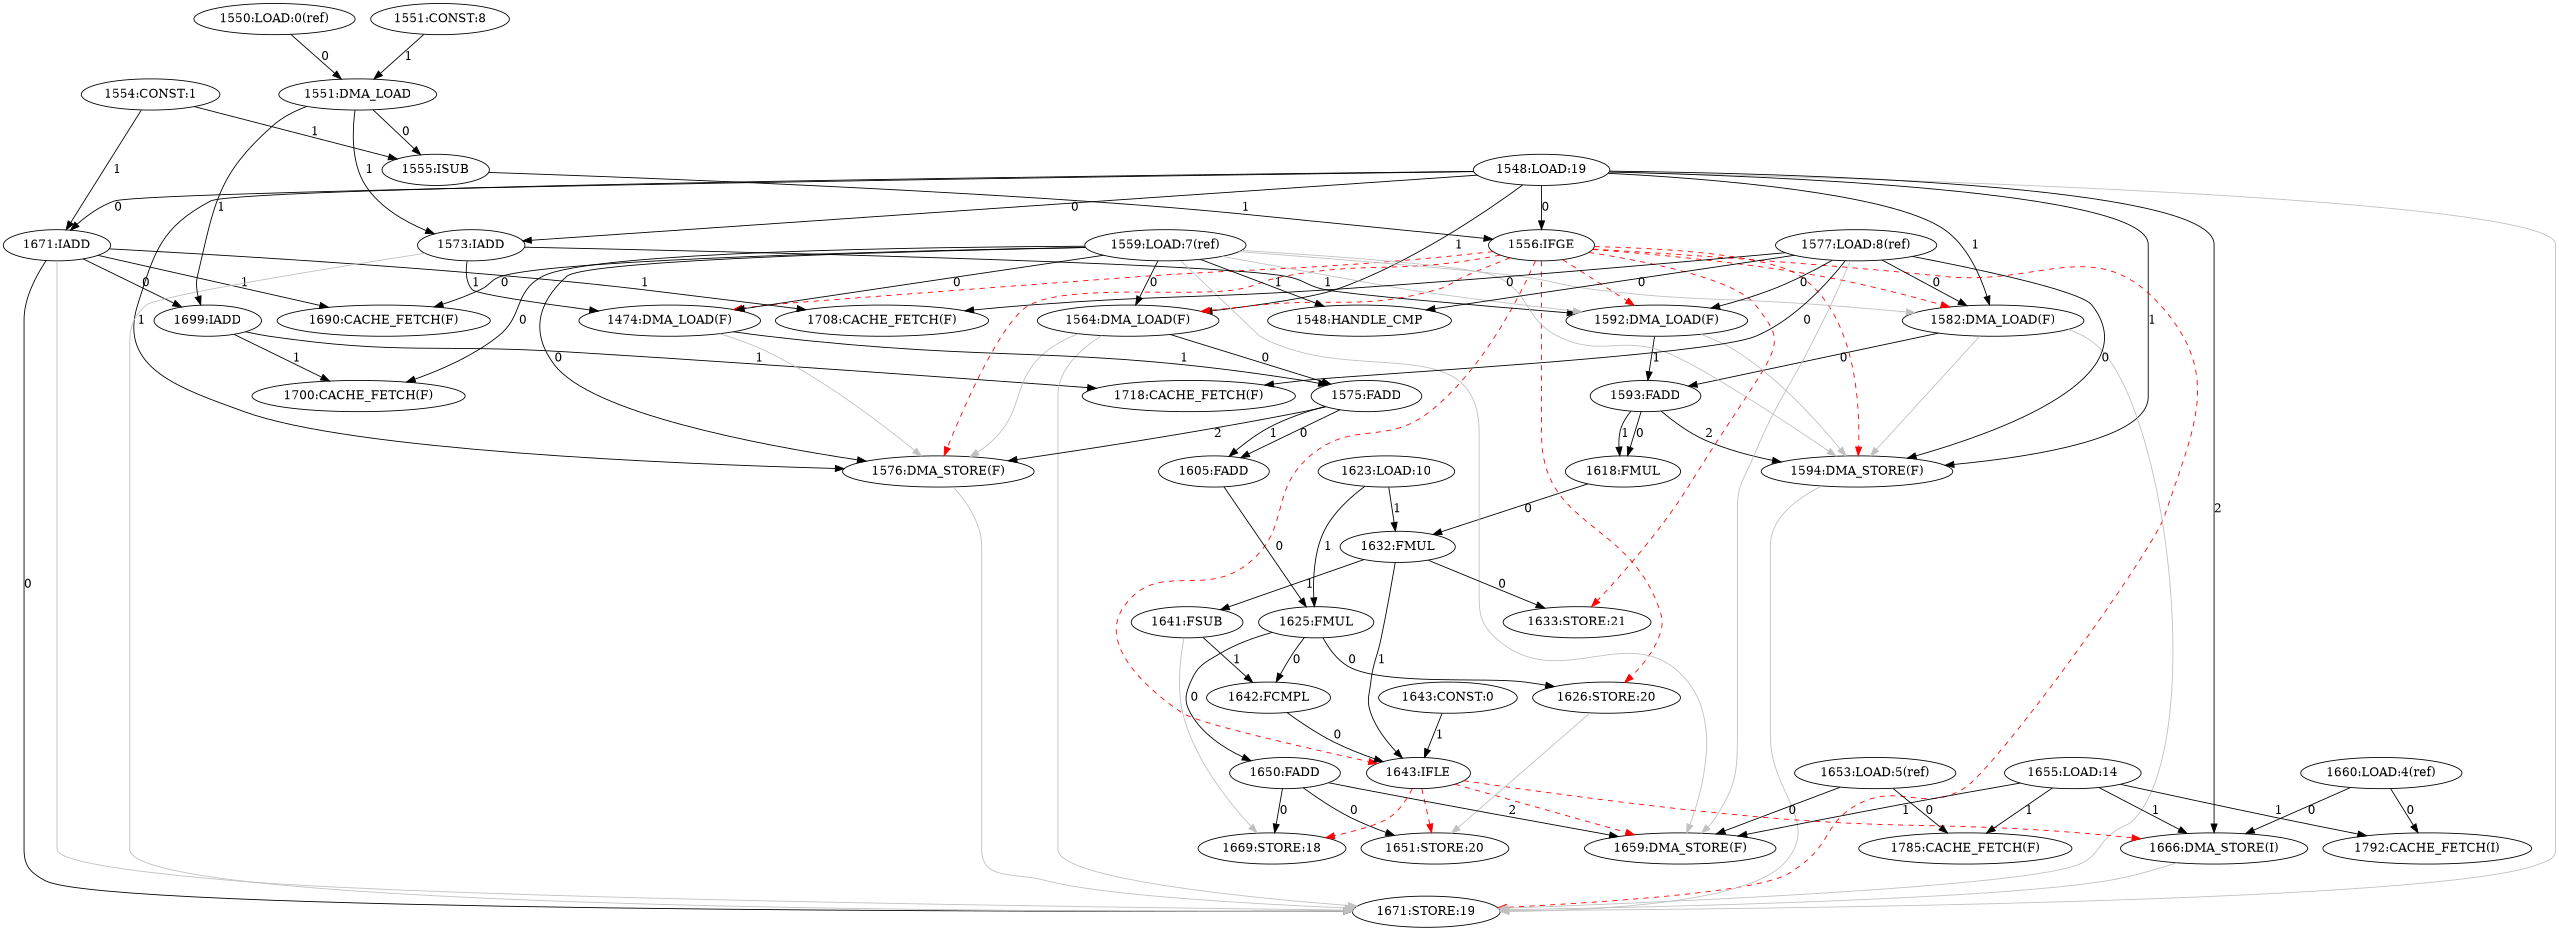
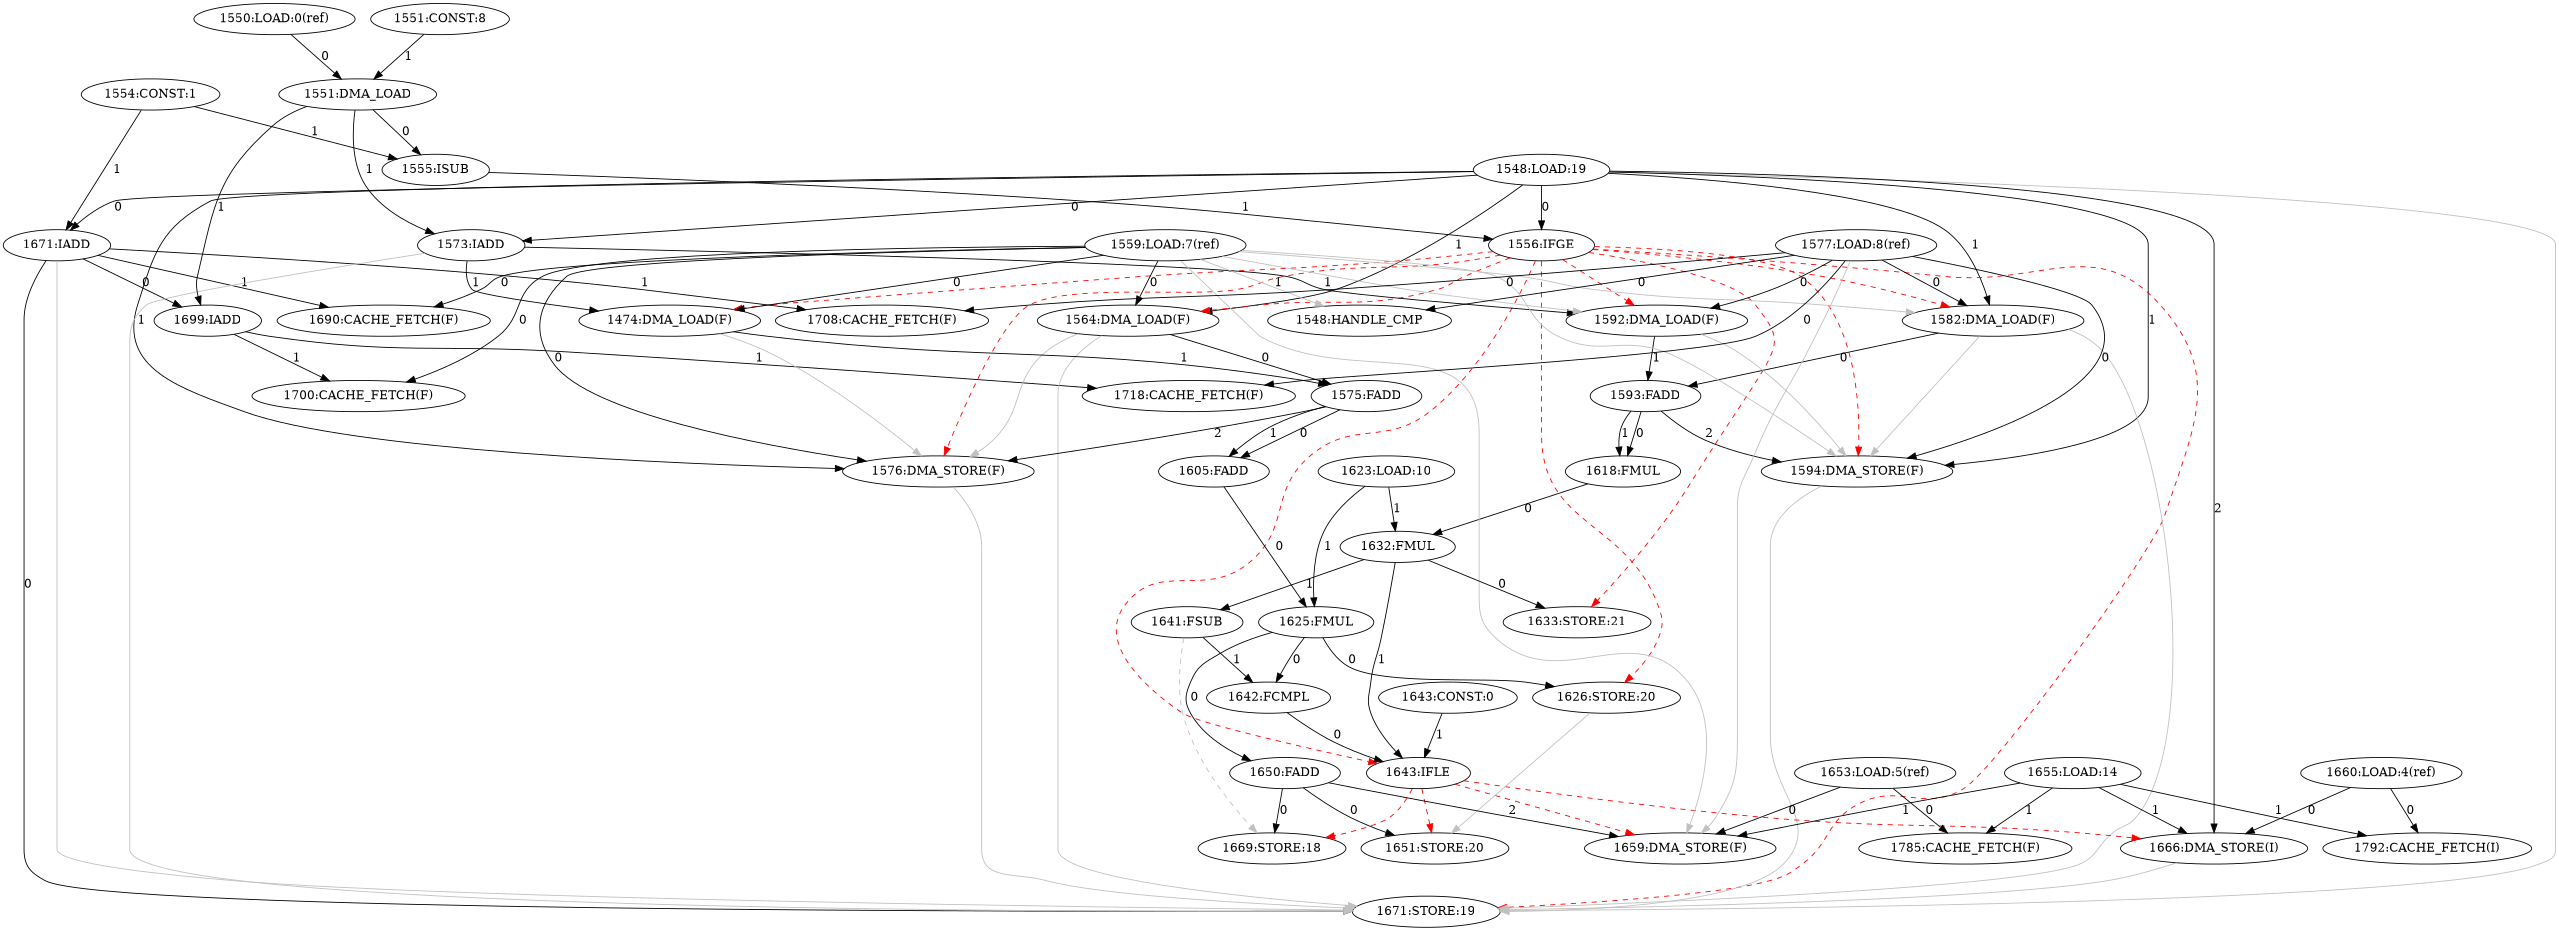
(1252, 279) -> (1252, 279)
(1192, 740) -> (1192, 740)
